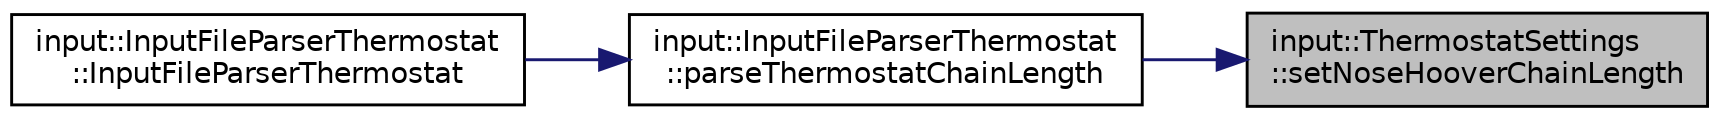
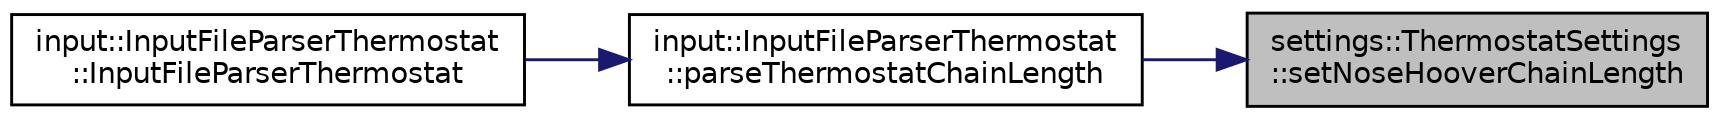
(1477, 60) -> (1477, 60)
